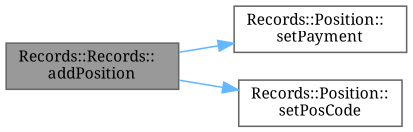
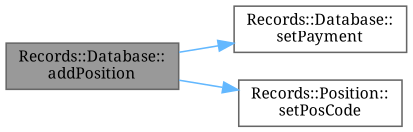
(320, 29) -> (320, 29)
(92, 66) -> (92, 66)
